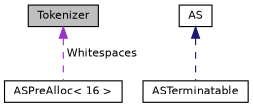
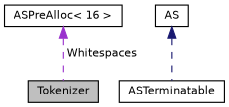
(63, 60) -> (63, 60)
